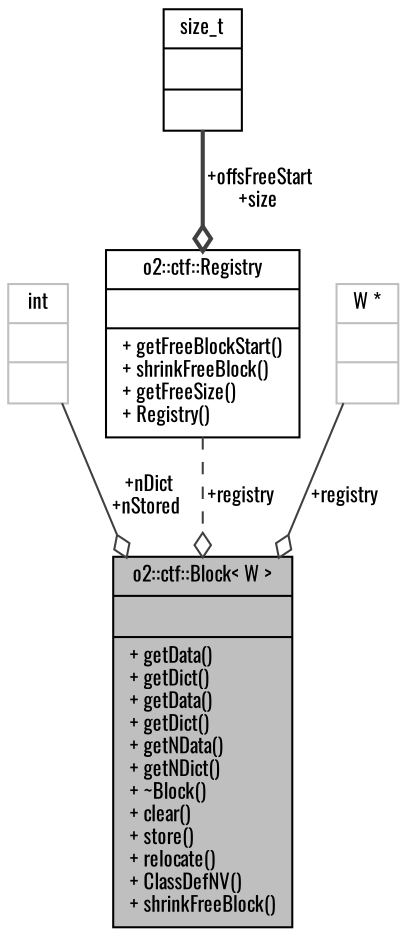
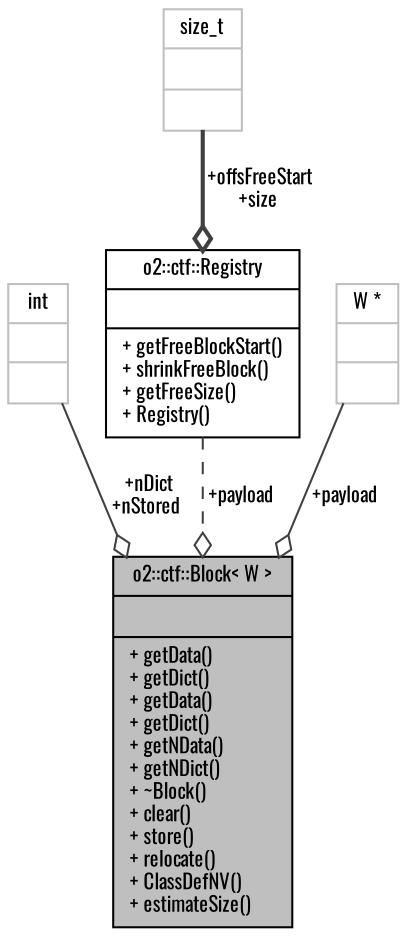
(203, 70) -> (203, 70)
(239, 497) -> (239, 497)
(343, 497) -> (343, 497)
(203, 906) -> (190, 906)
